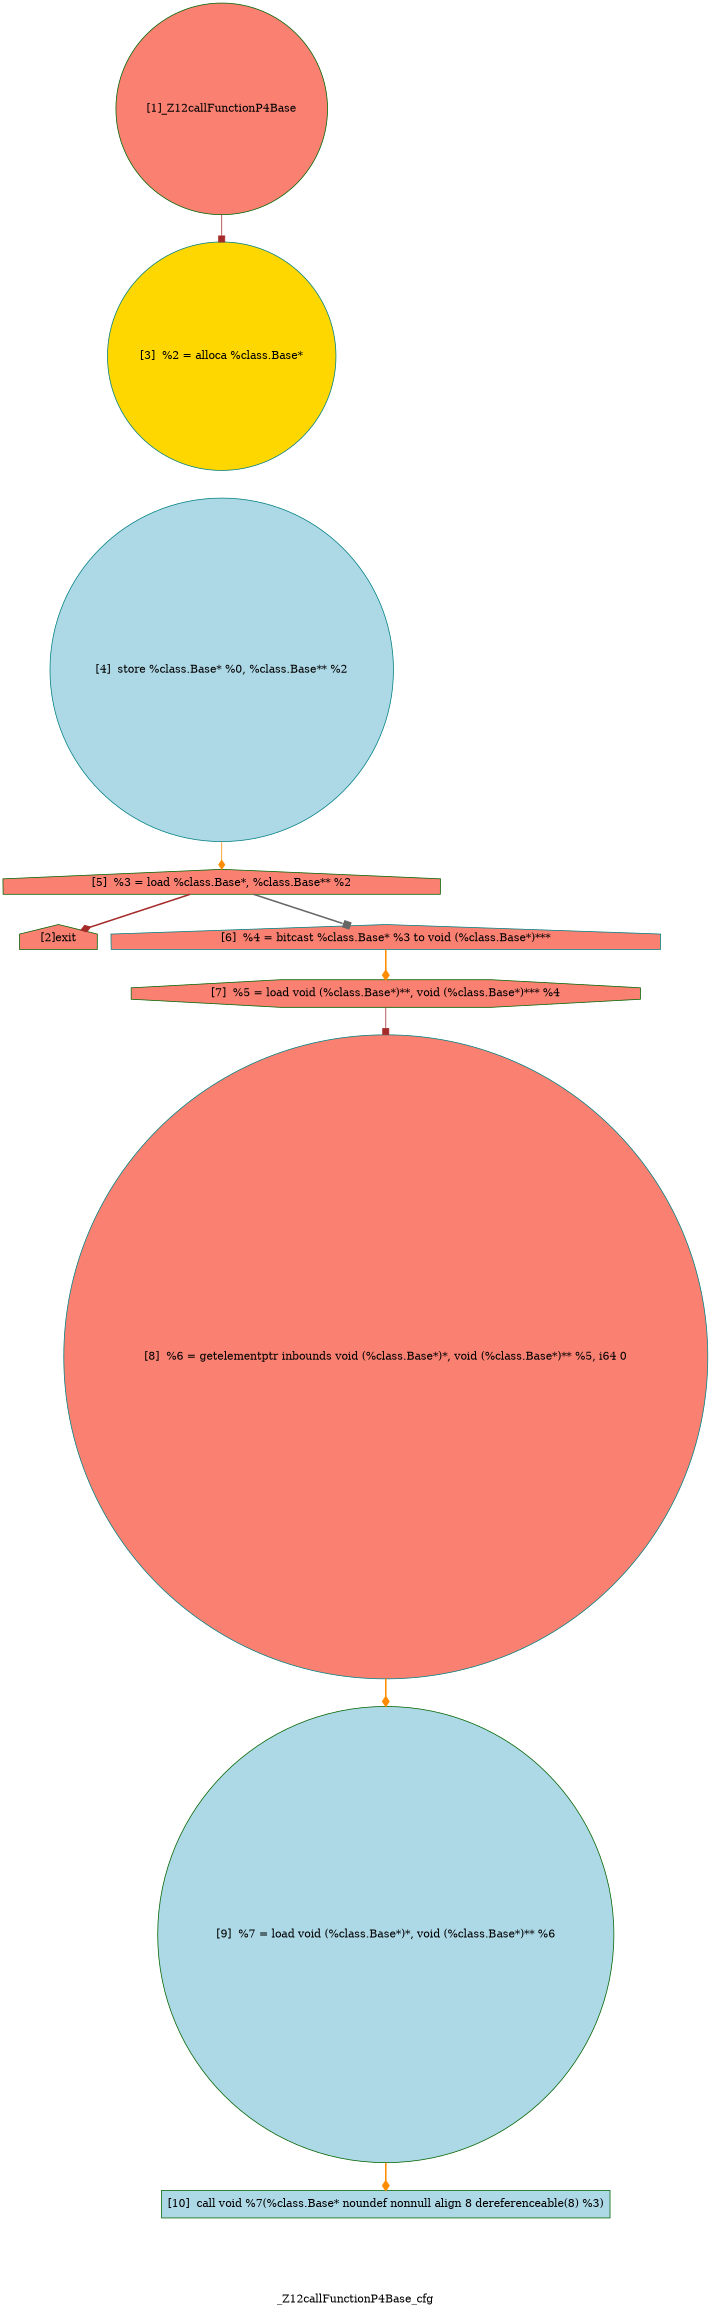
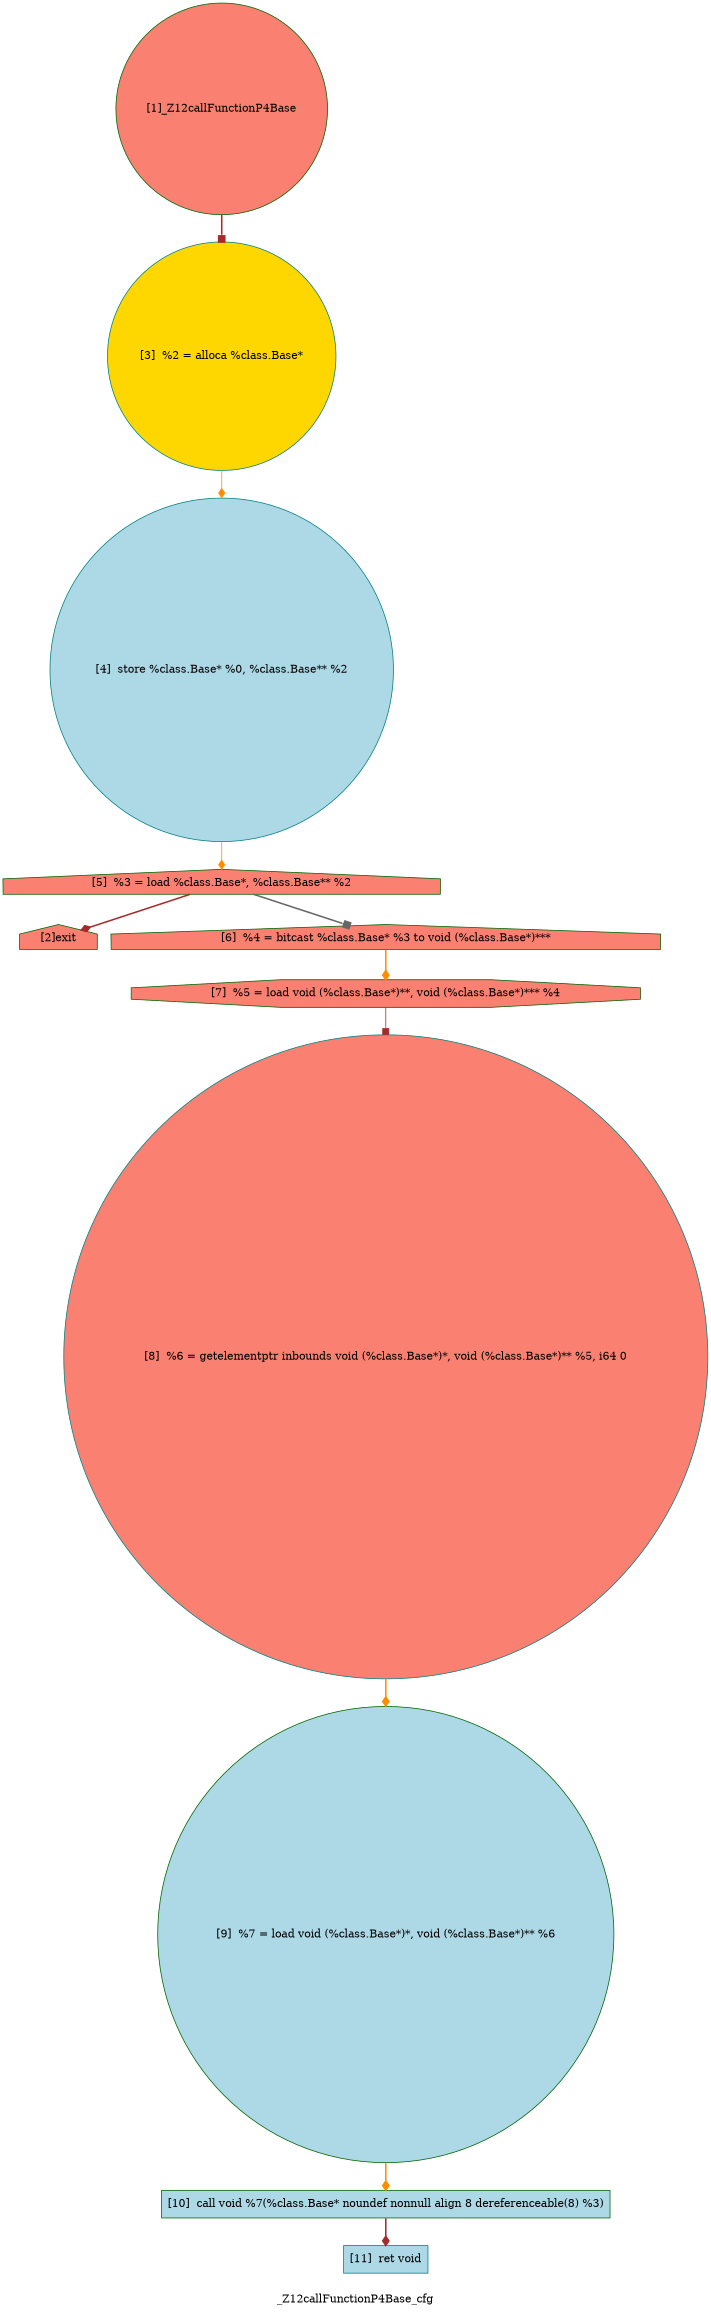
(222, 224) -> (222, 224)
none -> (222, 479)
(386, 938) -> (386, 938)
none -> (386, 2259)
